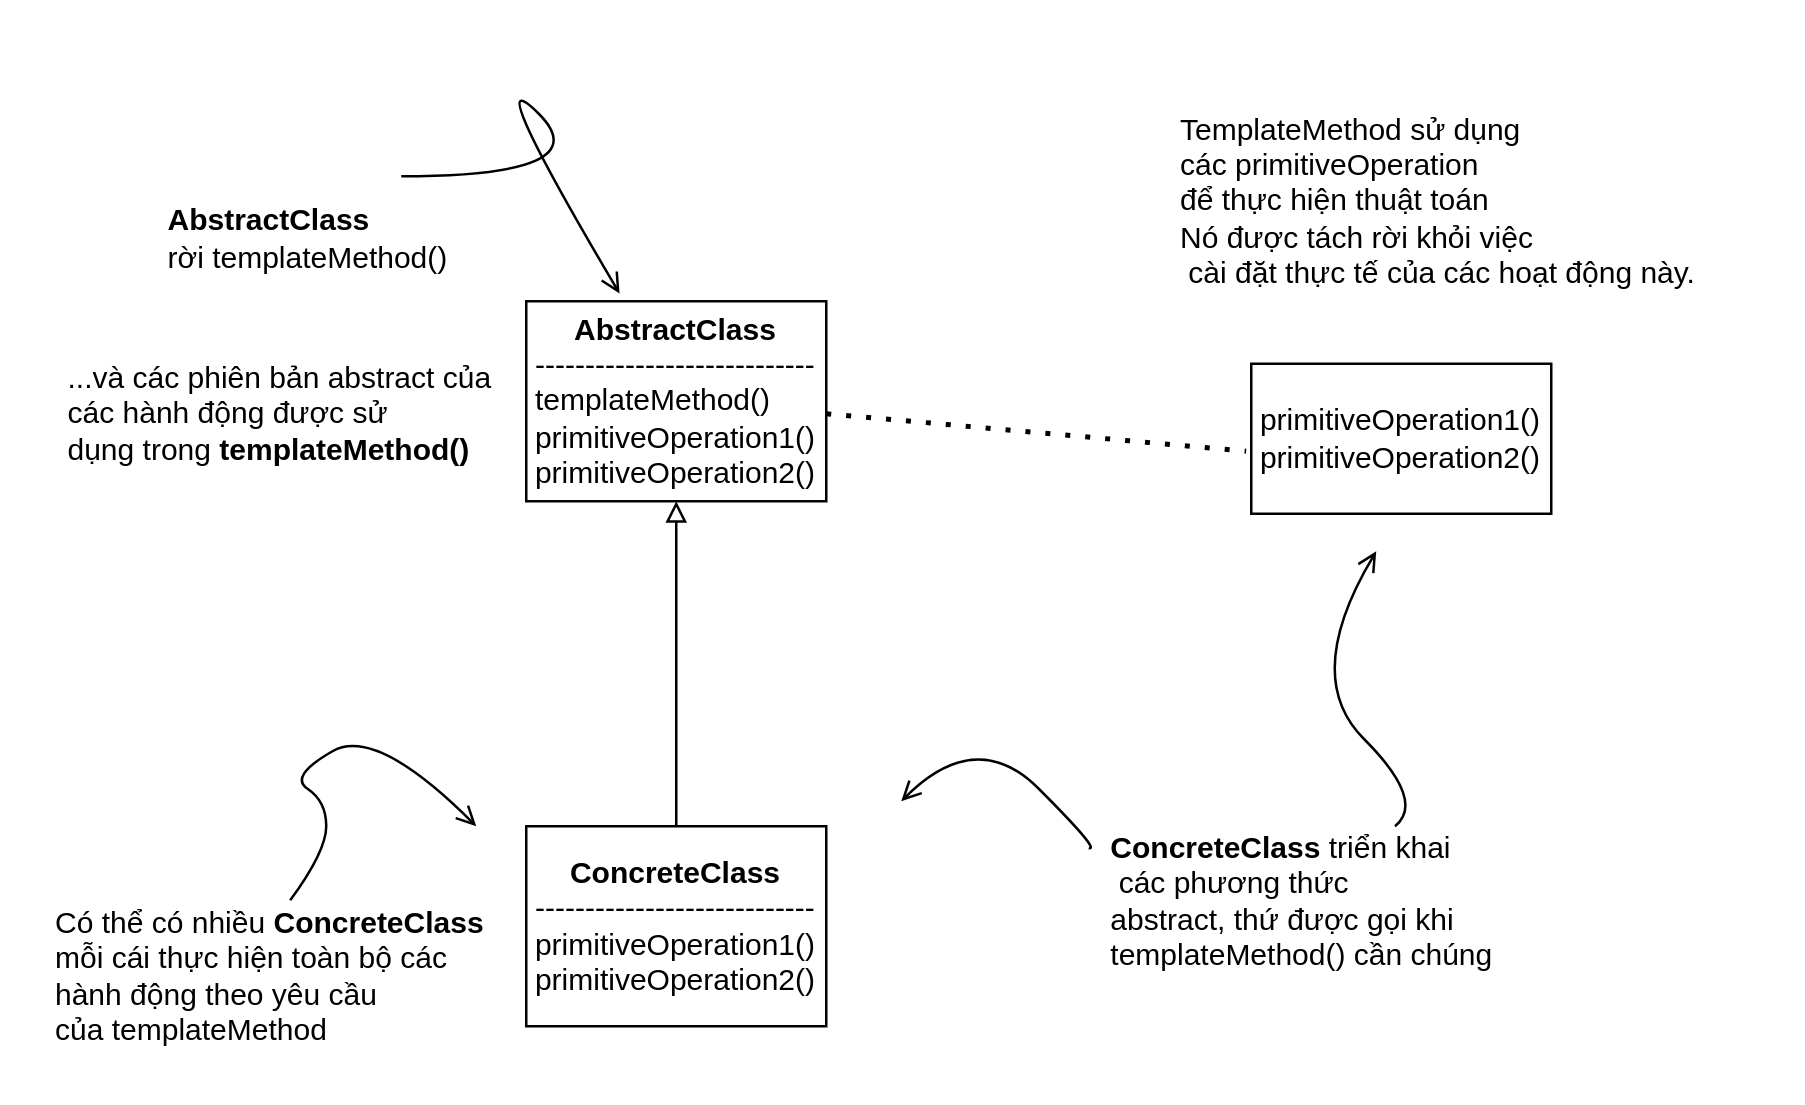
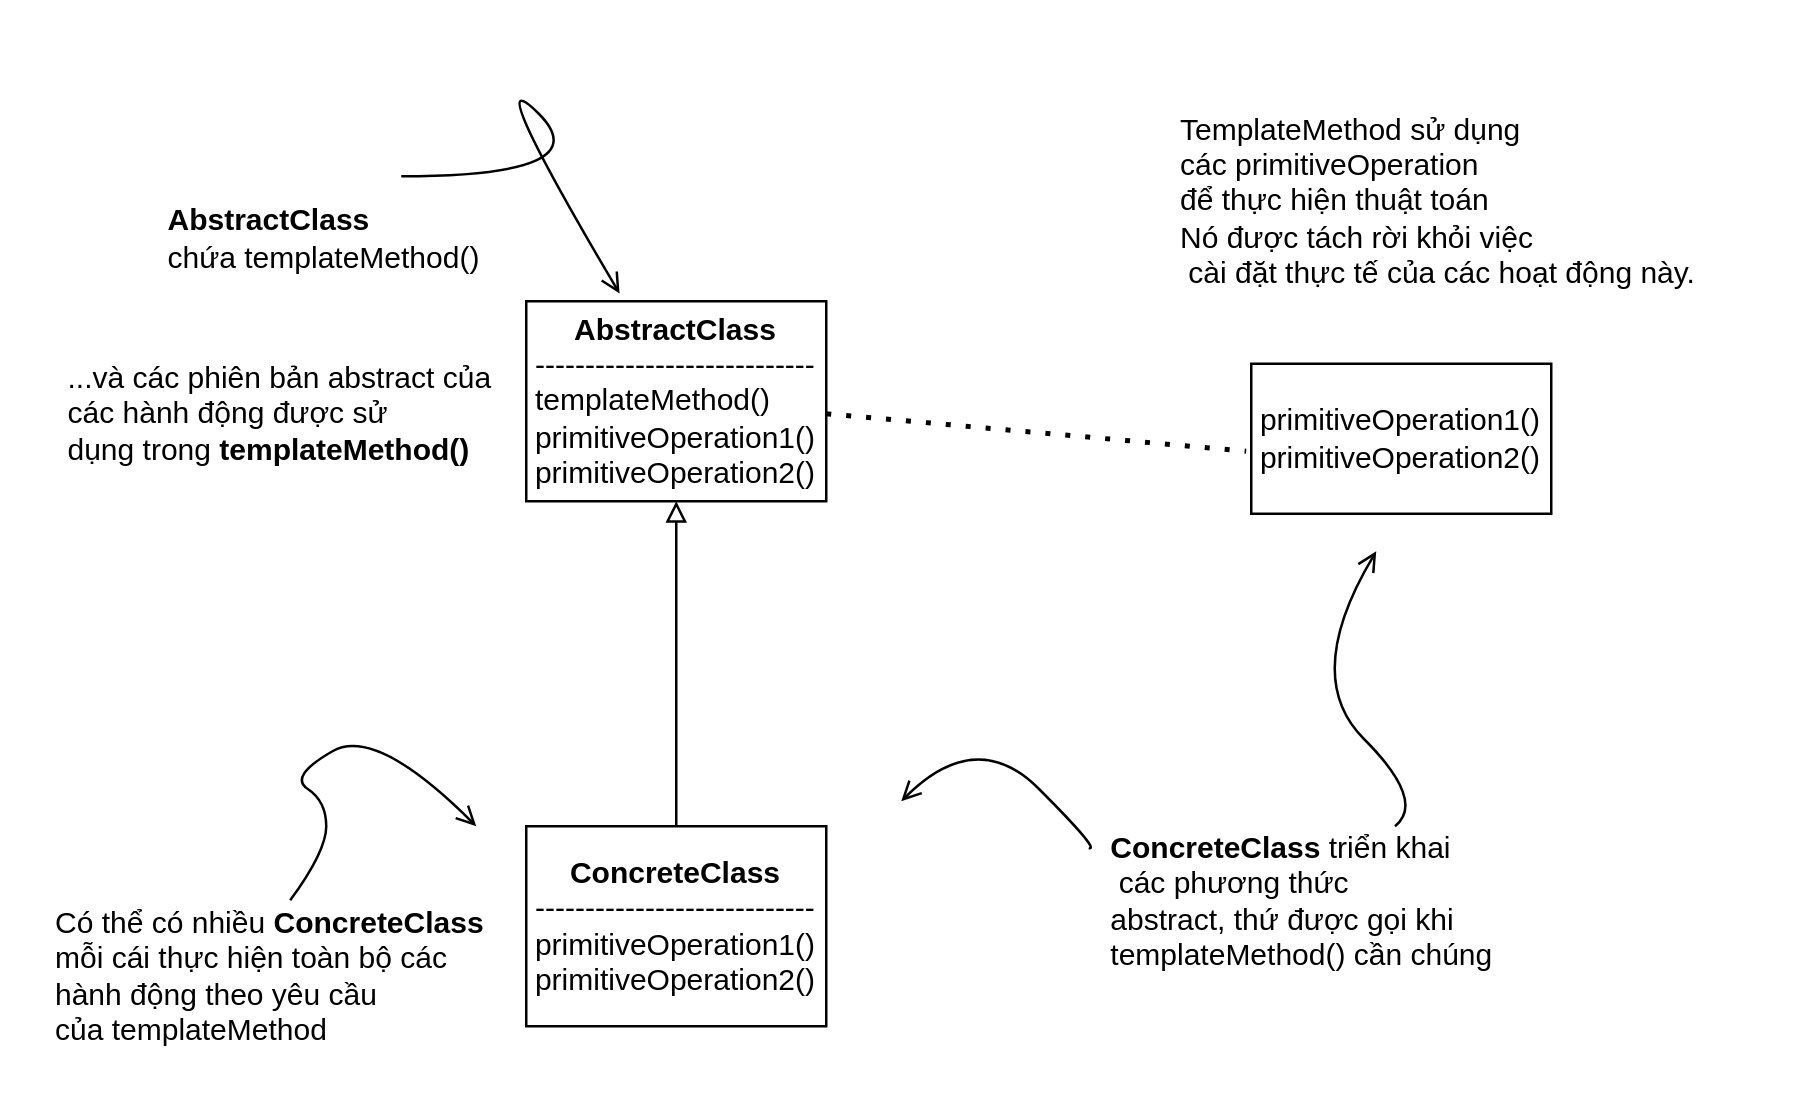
(325, 239) -> (337, 239)
